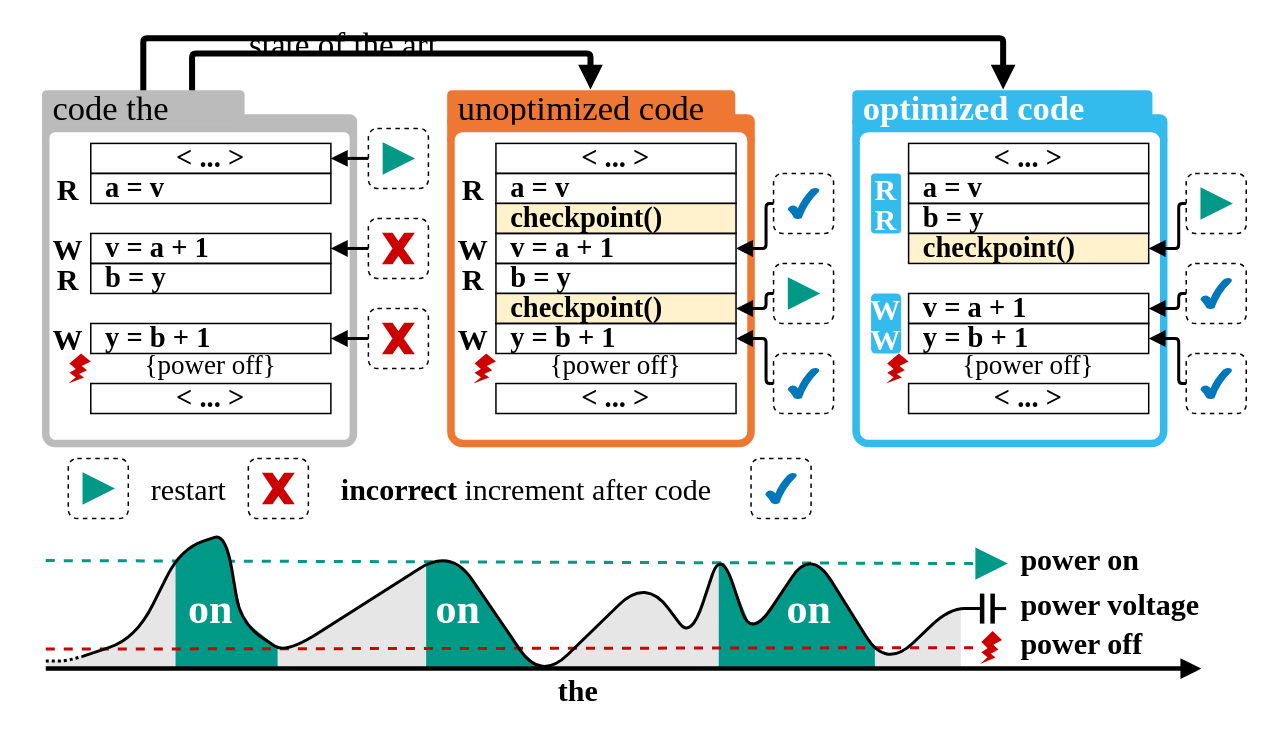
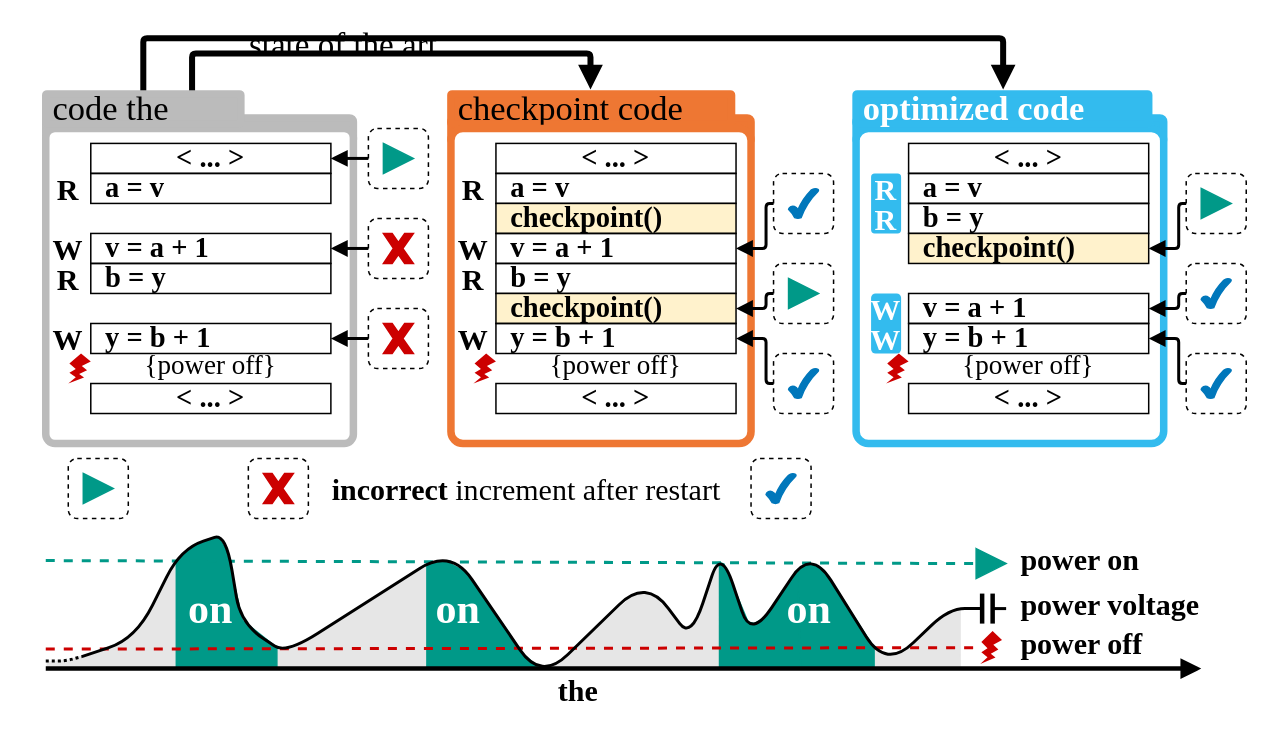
(596, 109) -> (594, 109)
(188, 488) -> none
(527, 488) -> (527, 488)
